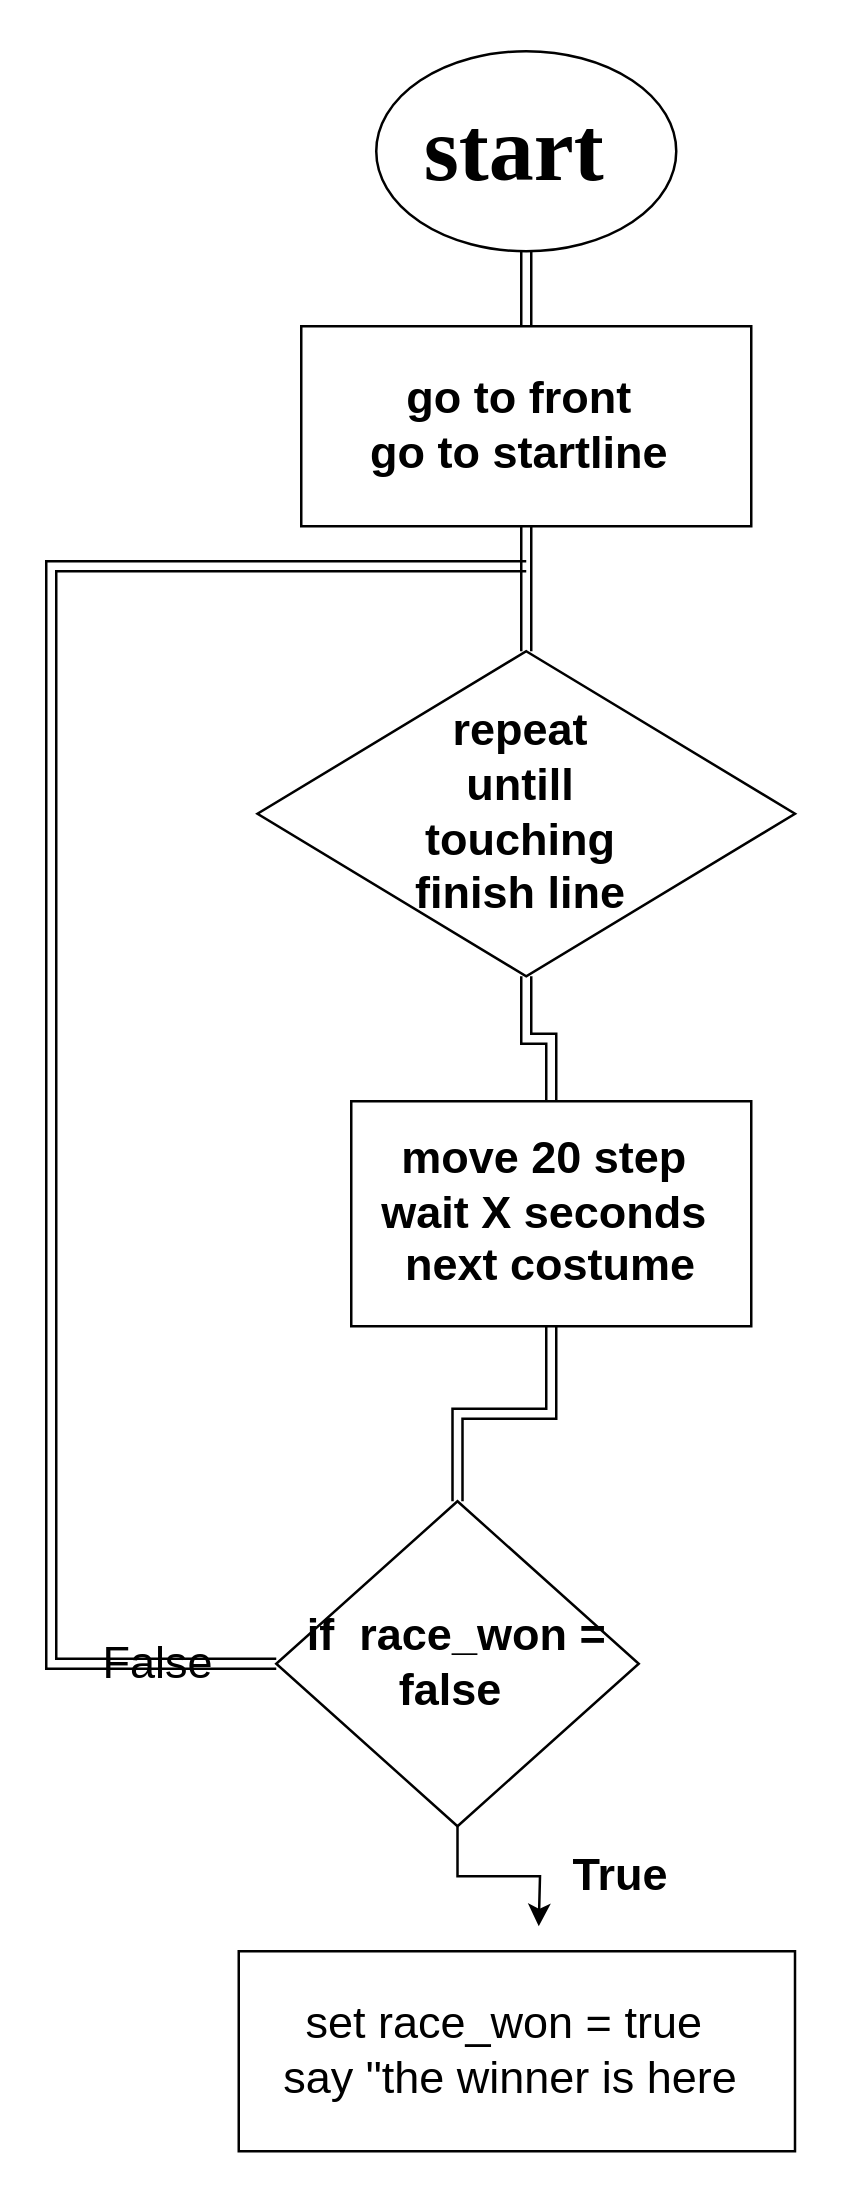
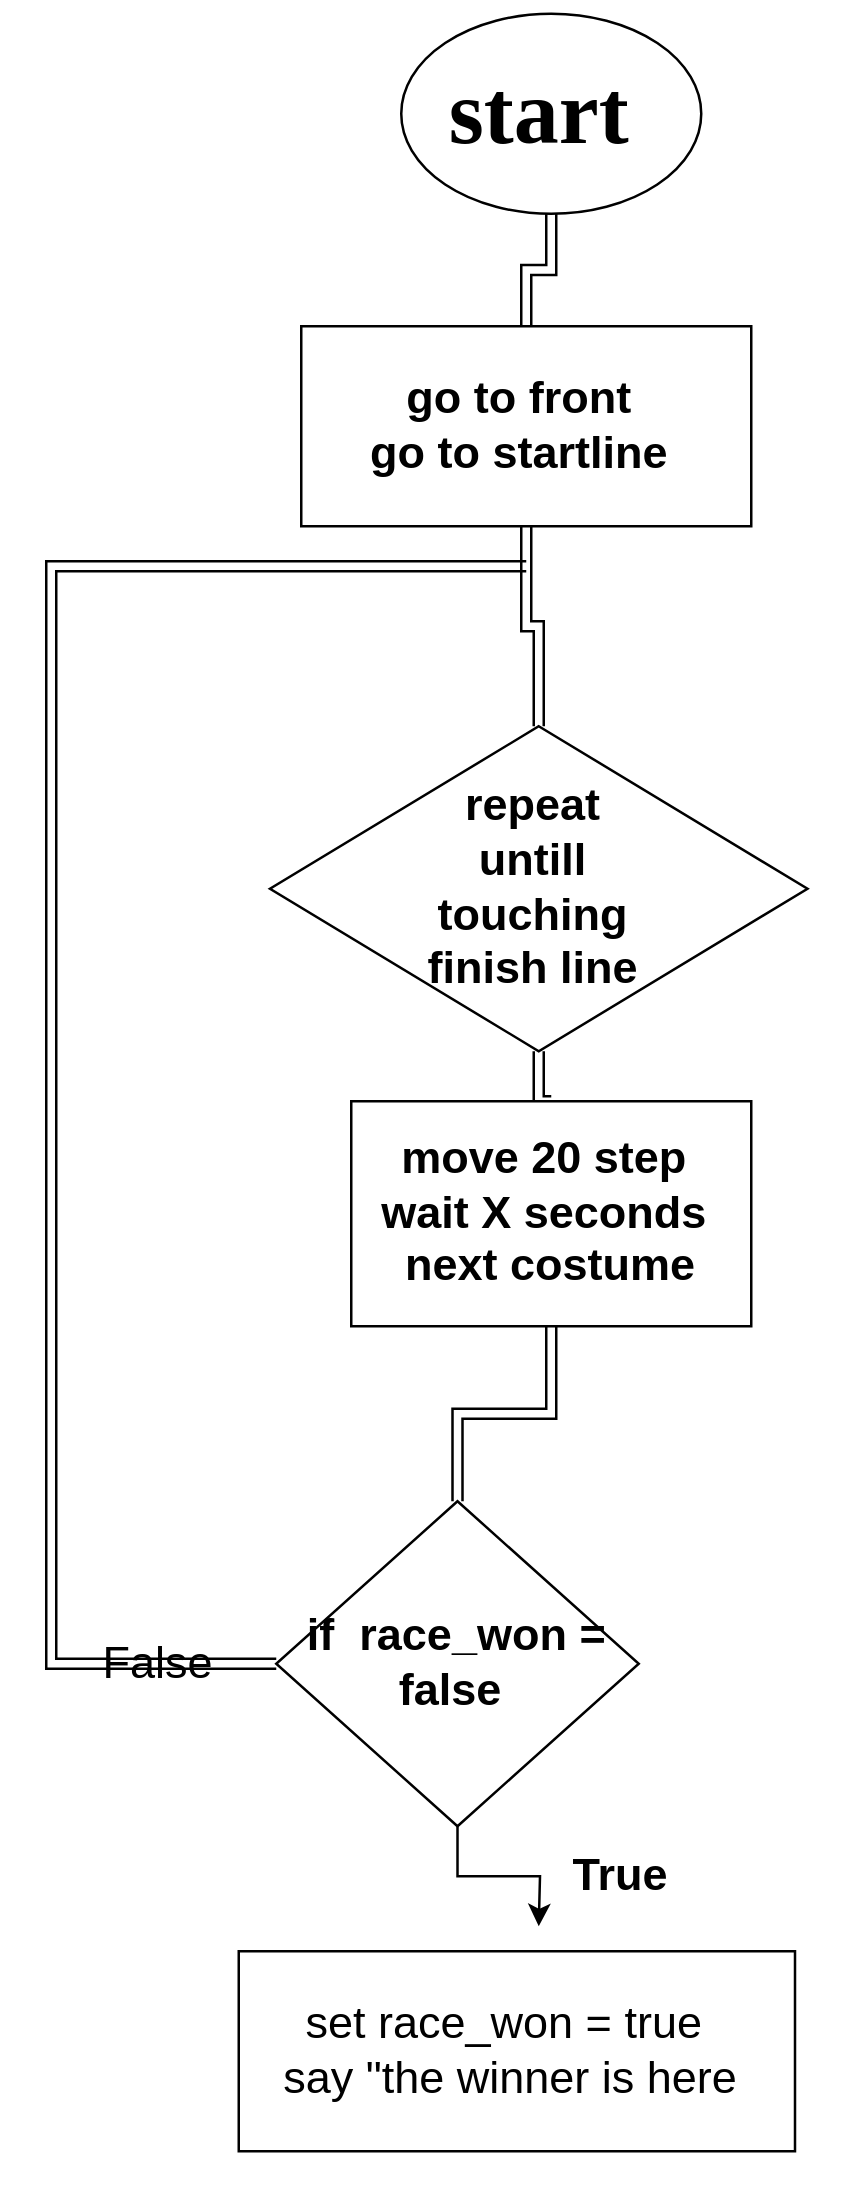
(526, 151) -> (551, 114)
(526, 814) -> (539, 889)
